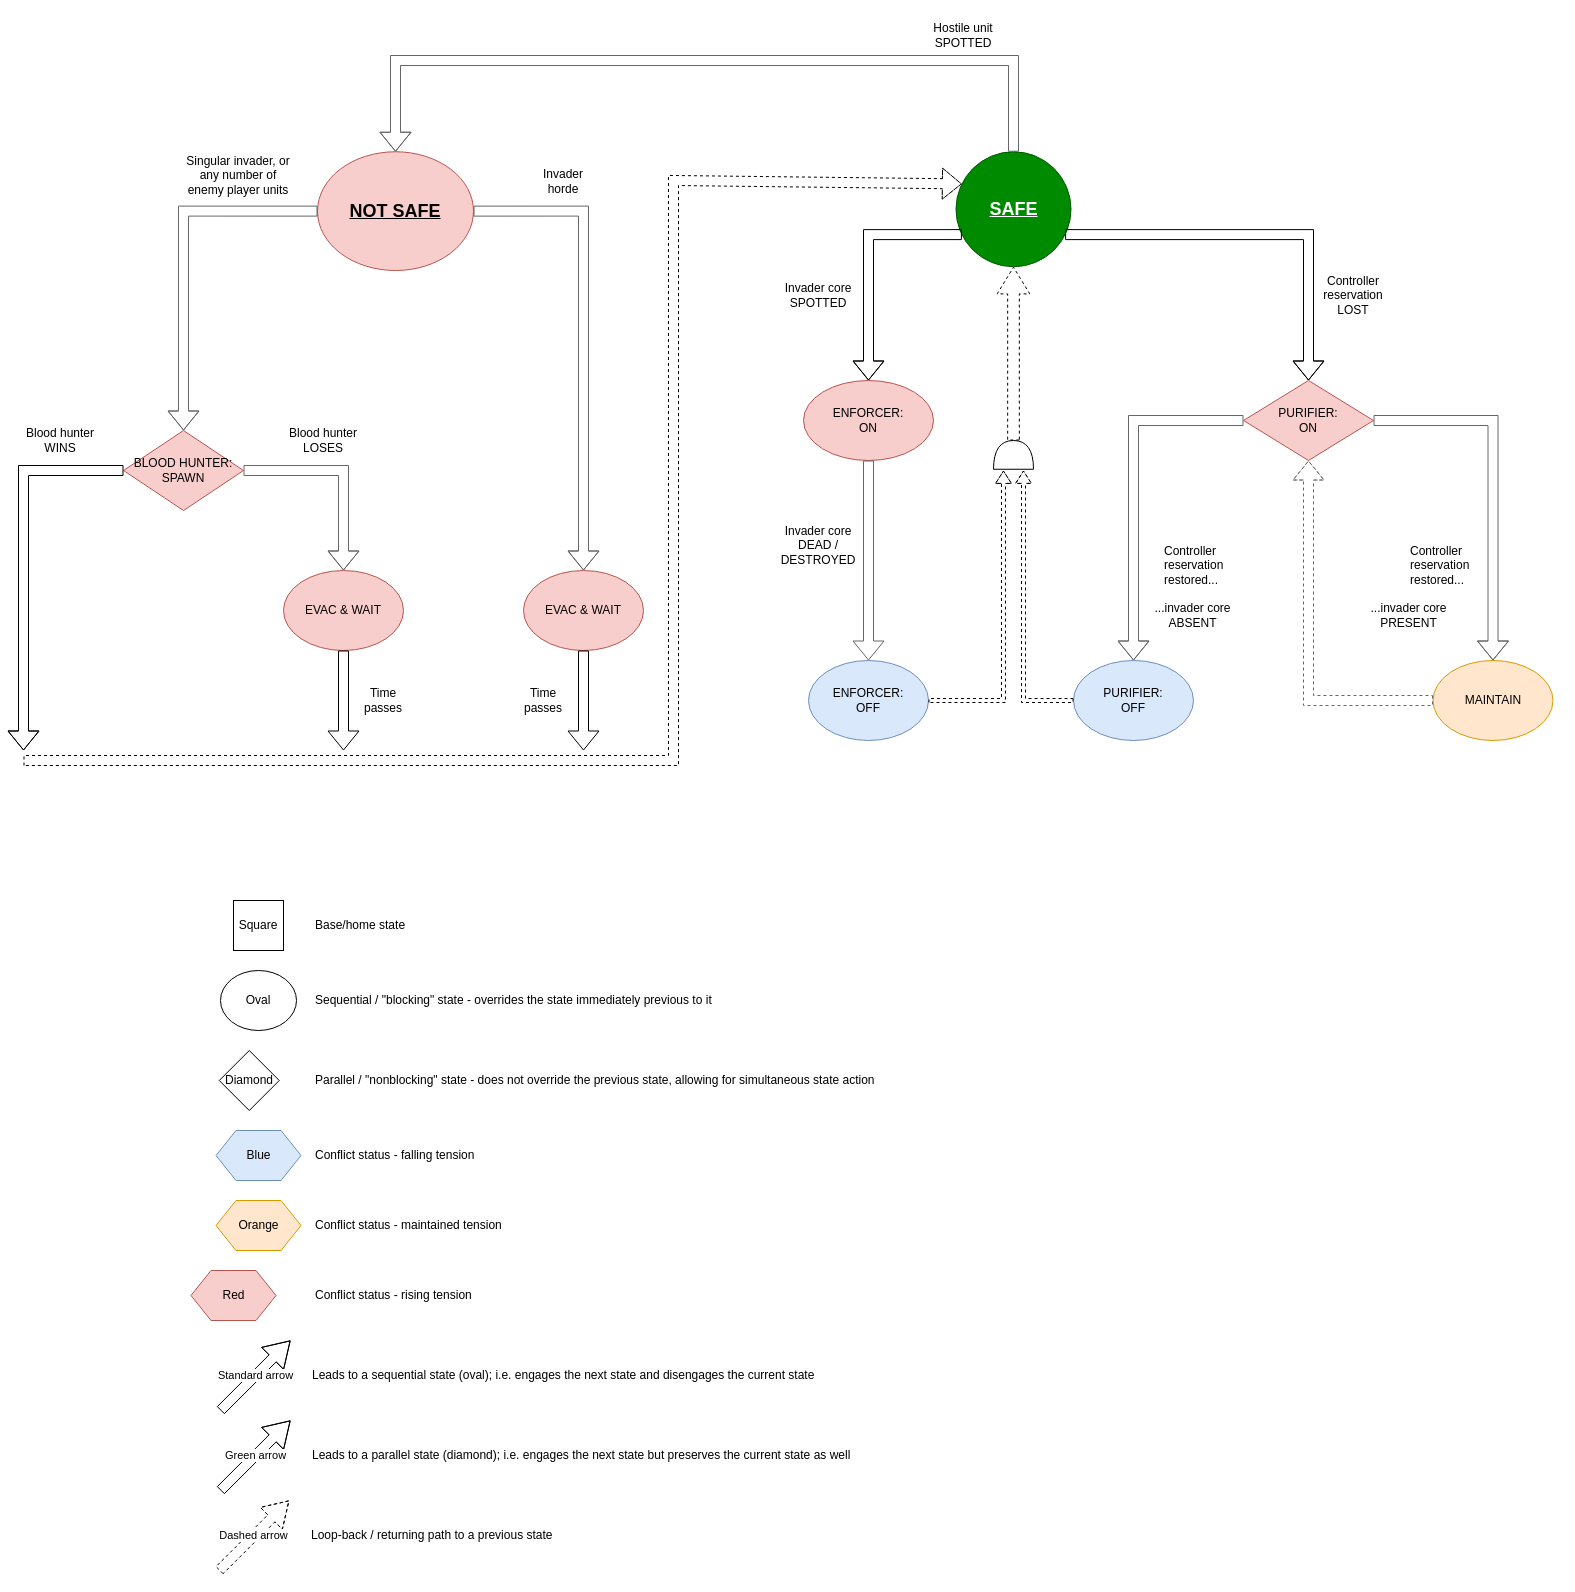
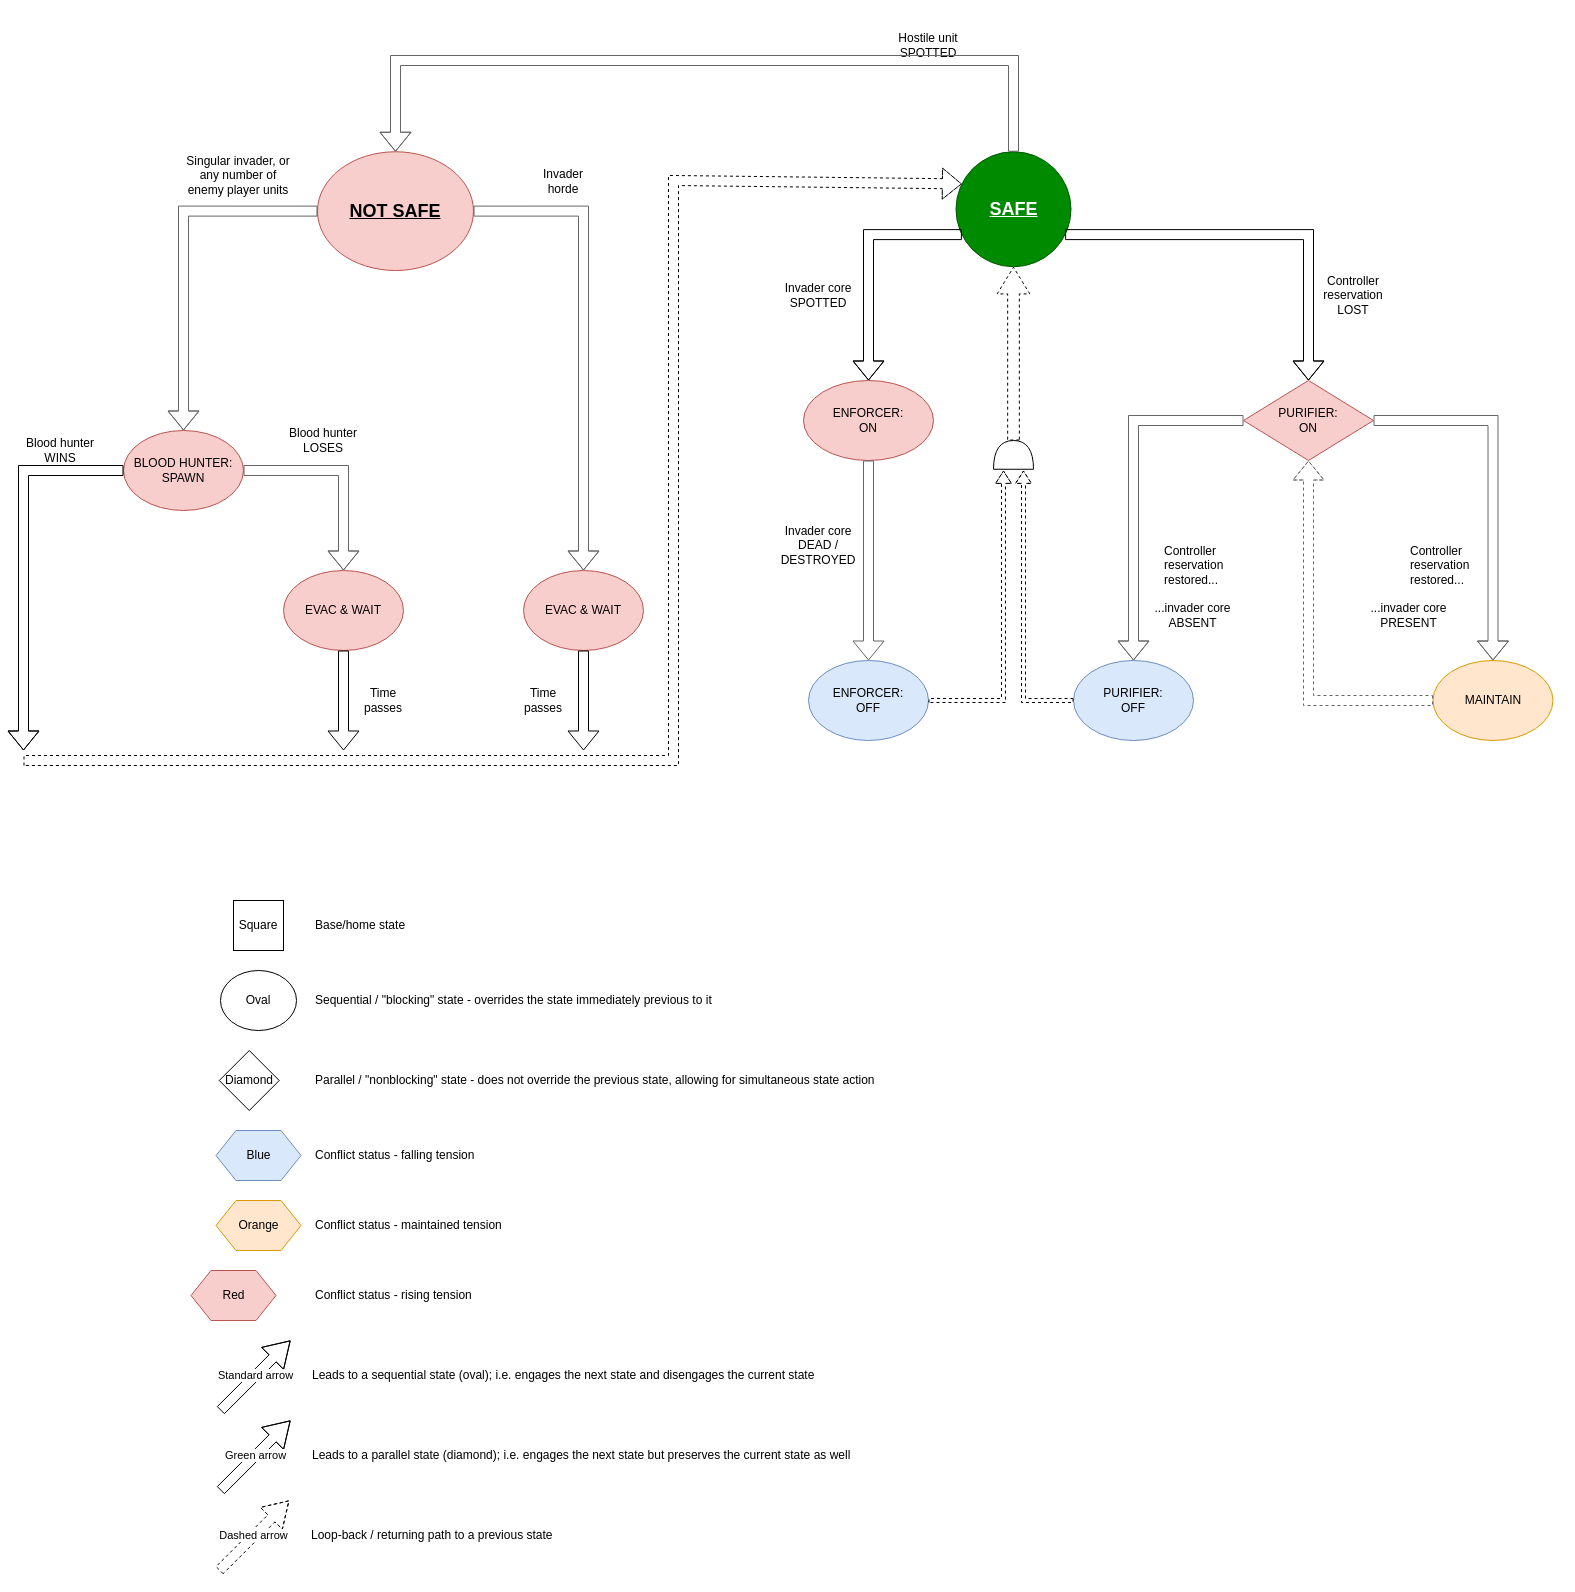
(964, 36) -> (929, 46)
(61, 441) -> (61, 451)
(184, 471) -> (184, 471)
